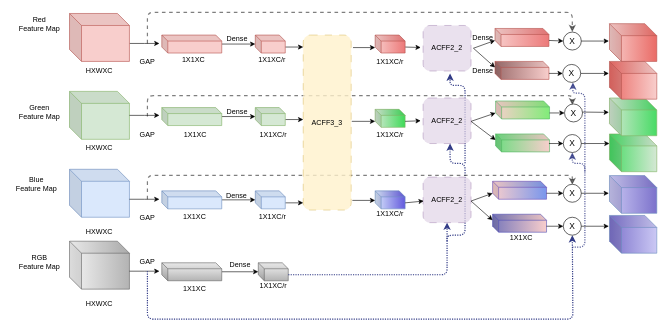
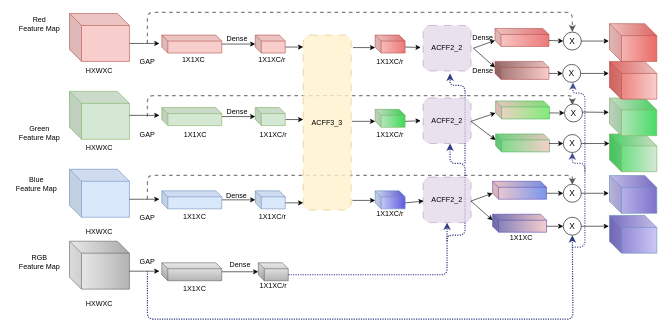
(39, 113) -> (39, 134)
